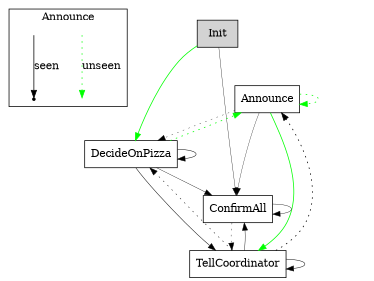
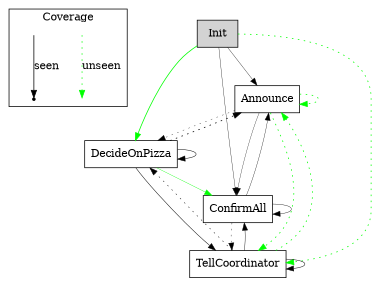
(68, 18) -> (68, 18)
none -> (240, 63)
none -> (371, 124)
(202, 128) -> (202, 128)
none -> (259, 158)
(181, 180) -> (181, 180)
(293, 182) -> (293, 182)
(312, 189) -> (312, 189)
